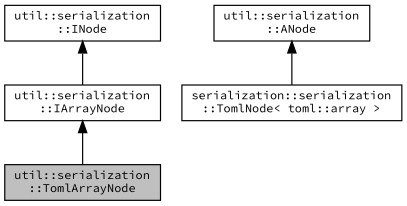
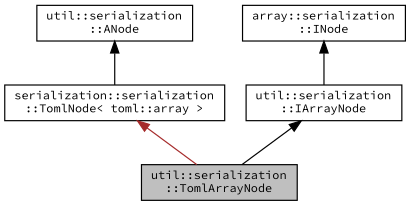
(83, 23) -> (324, 23)
none -> (172, 146)
